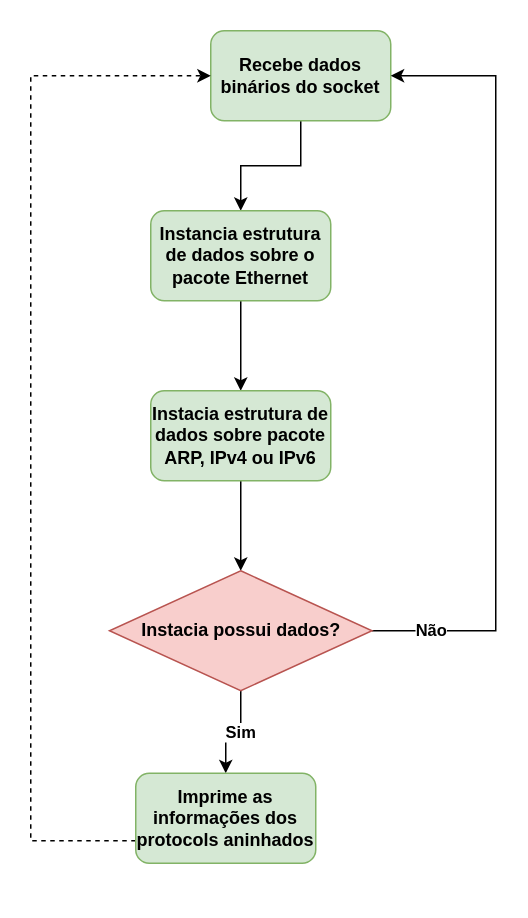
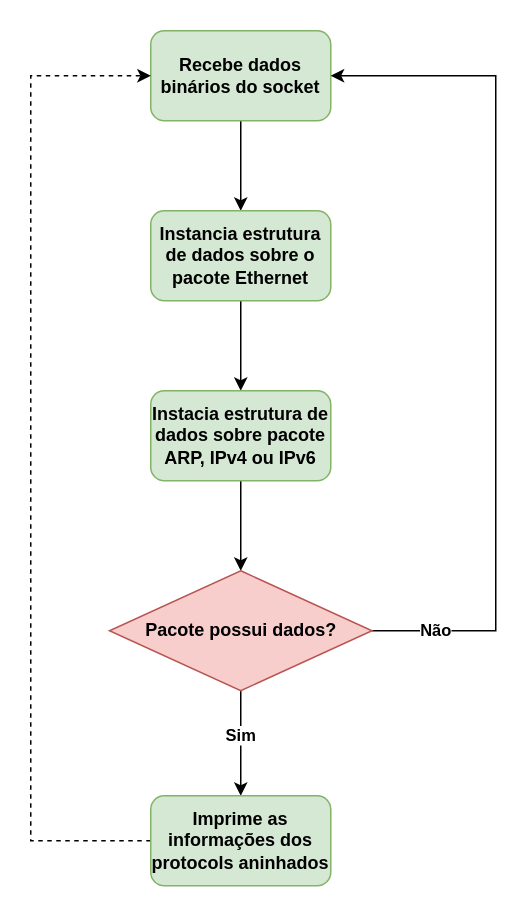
(301, 76) -> (241, 76)
(242, 631) -> (242, 631)
(226, 818) -> (241, 841)
